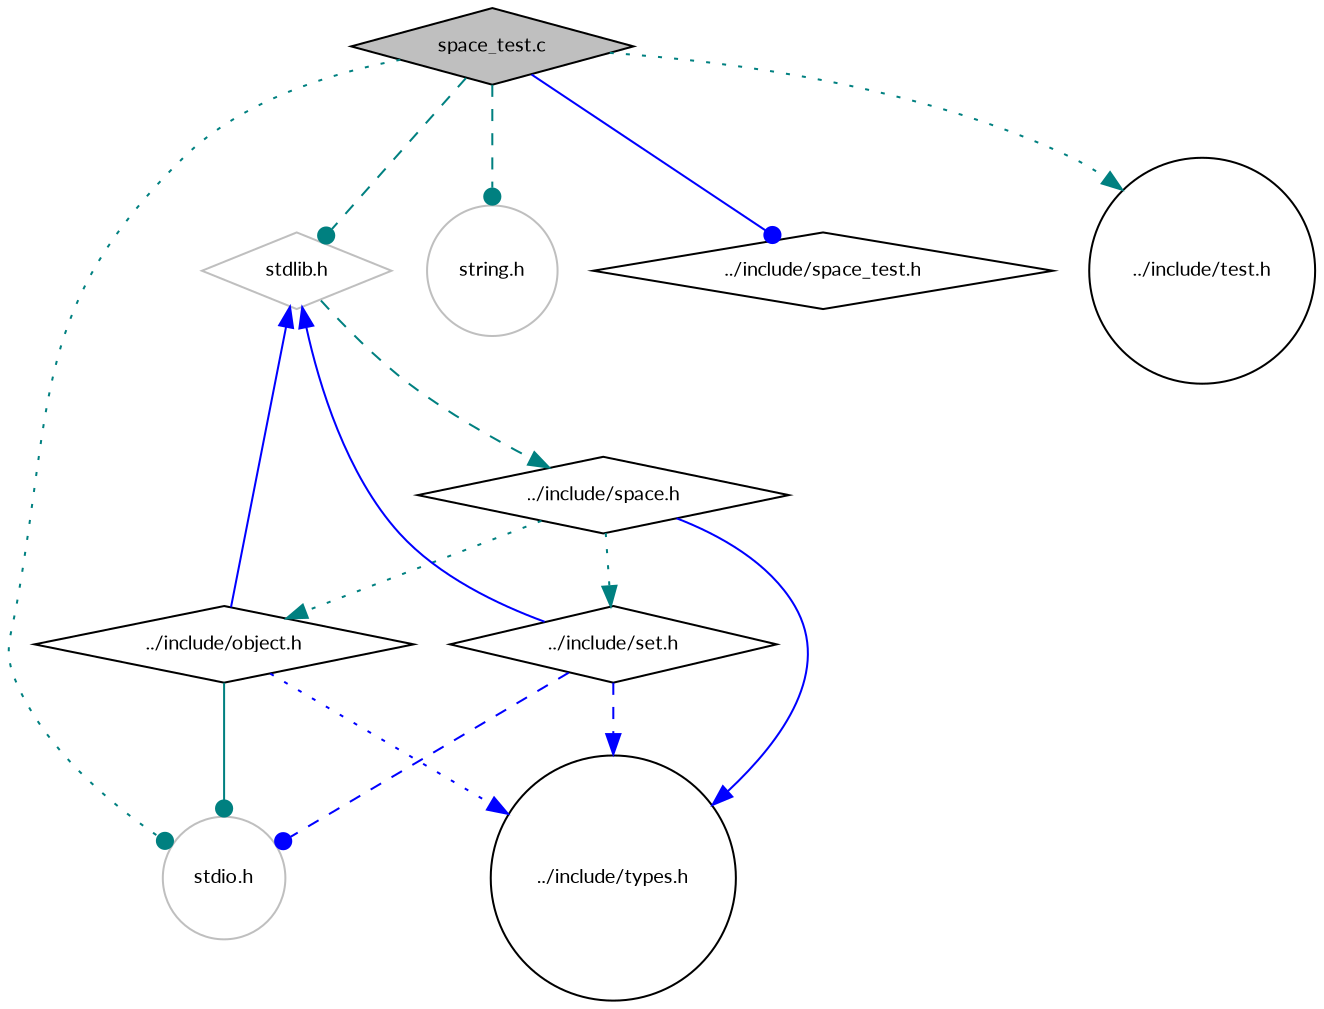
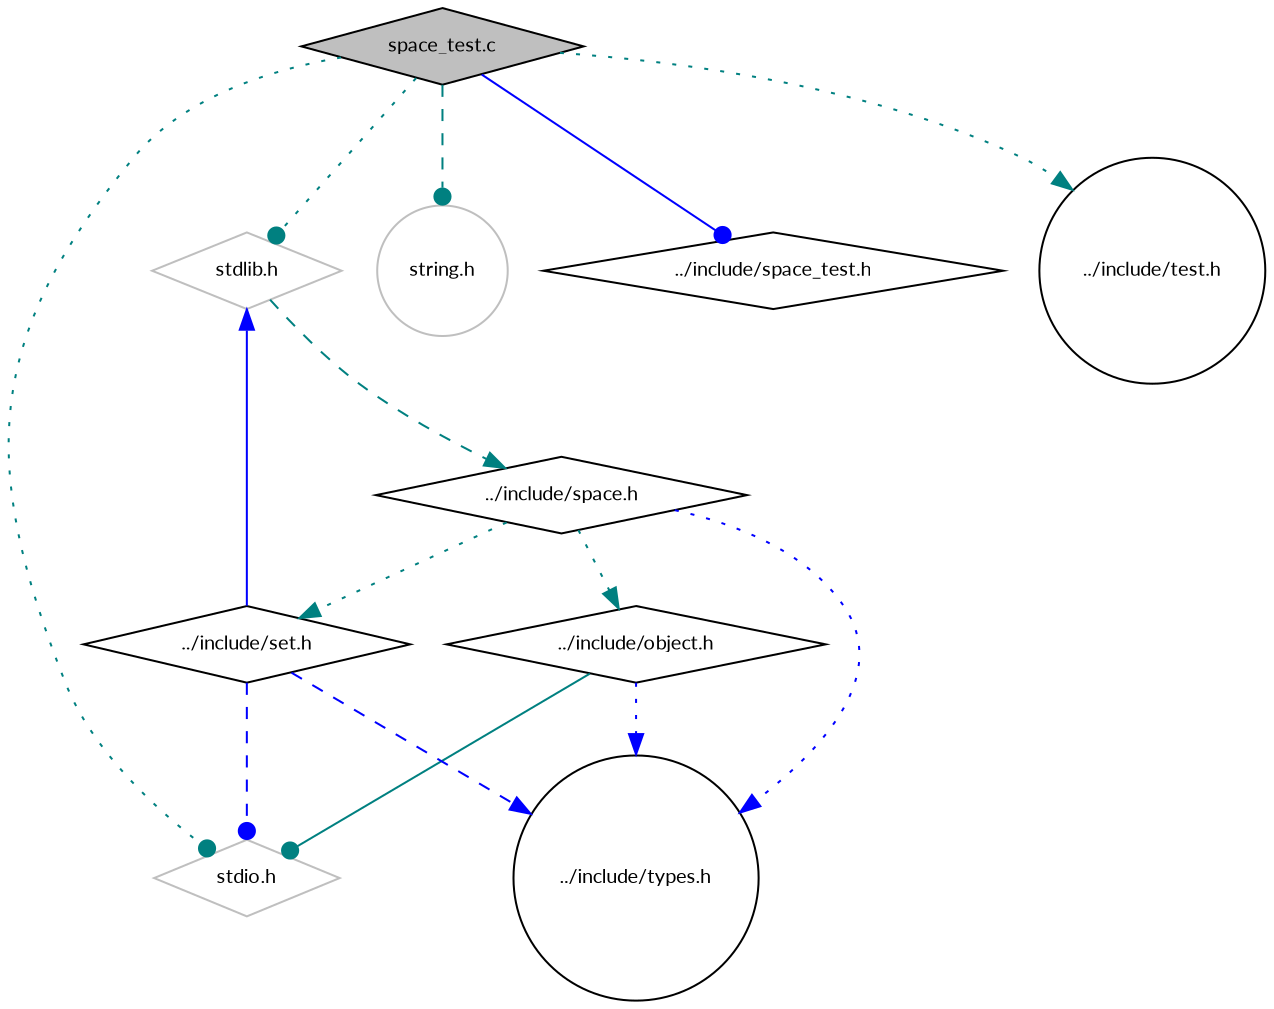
(399, 154) -> (349, 154)
(259, 467) -> none
(806, 636) -> (852, 622)
(224, 878) -> (247, 878)
